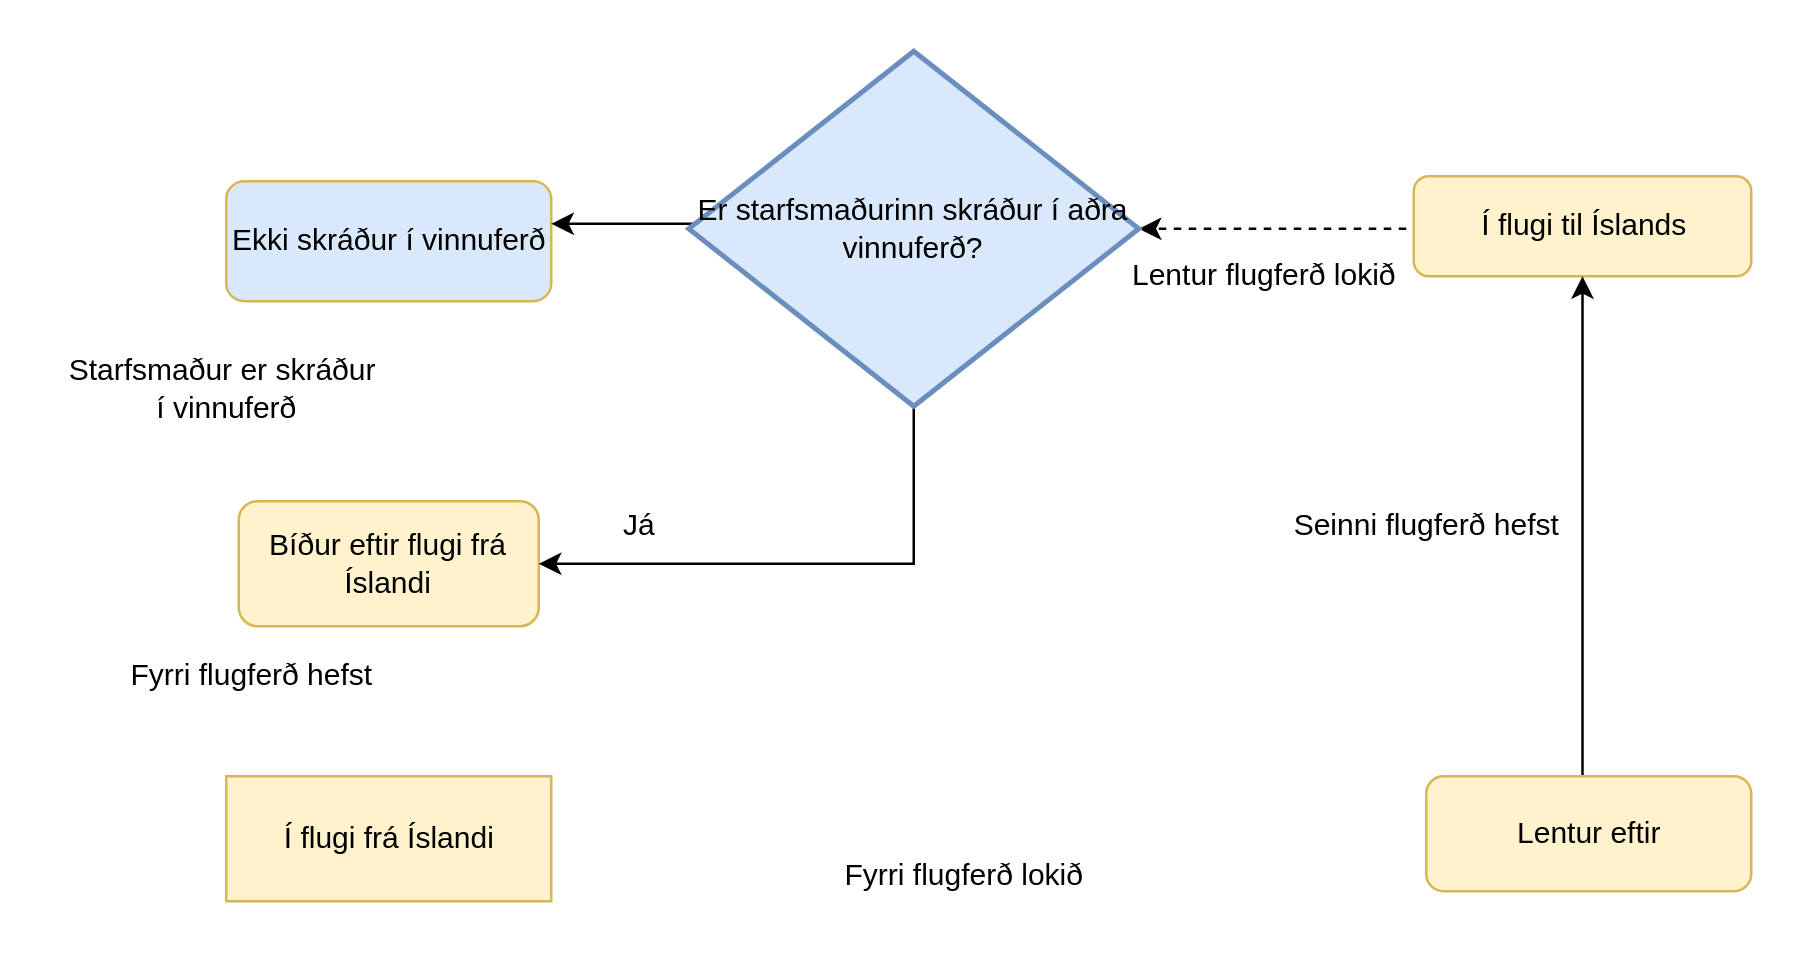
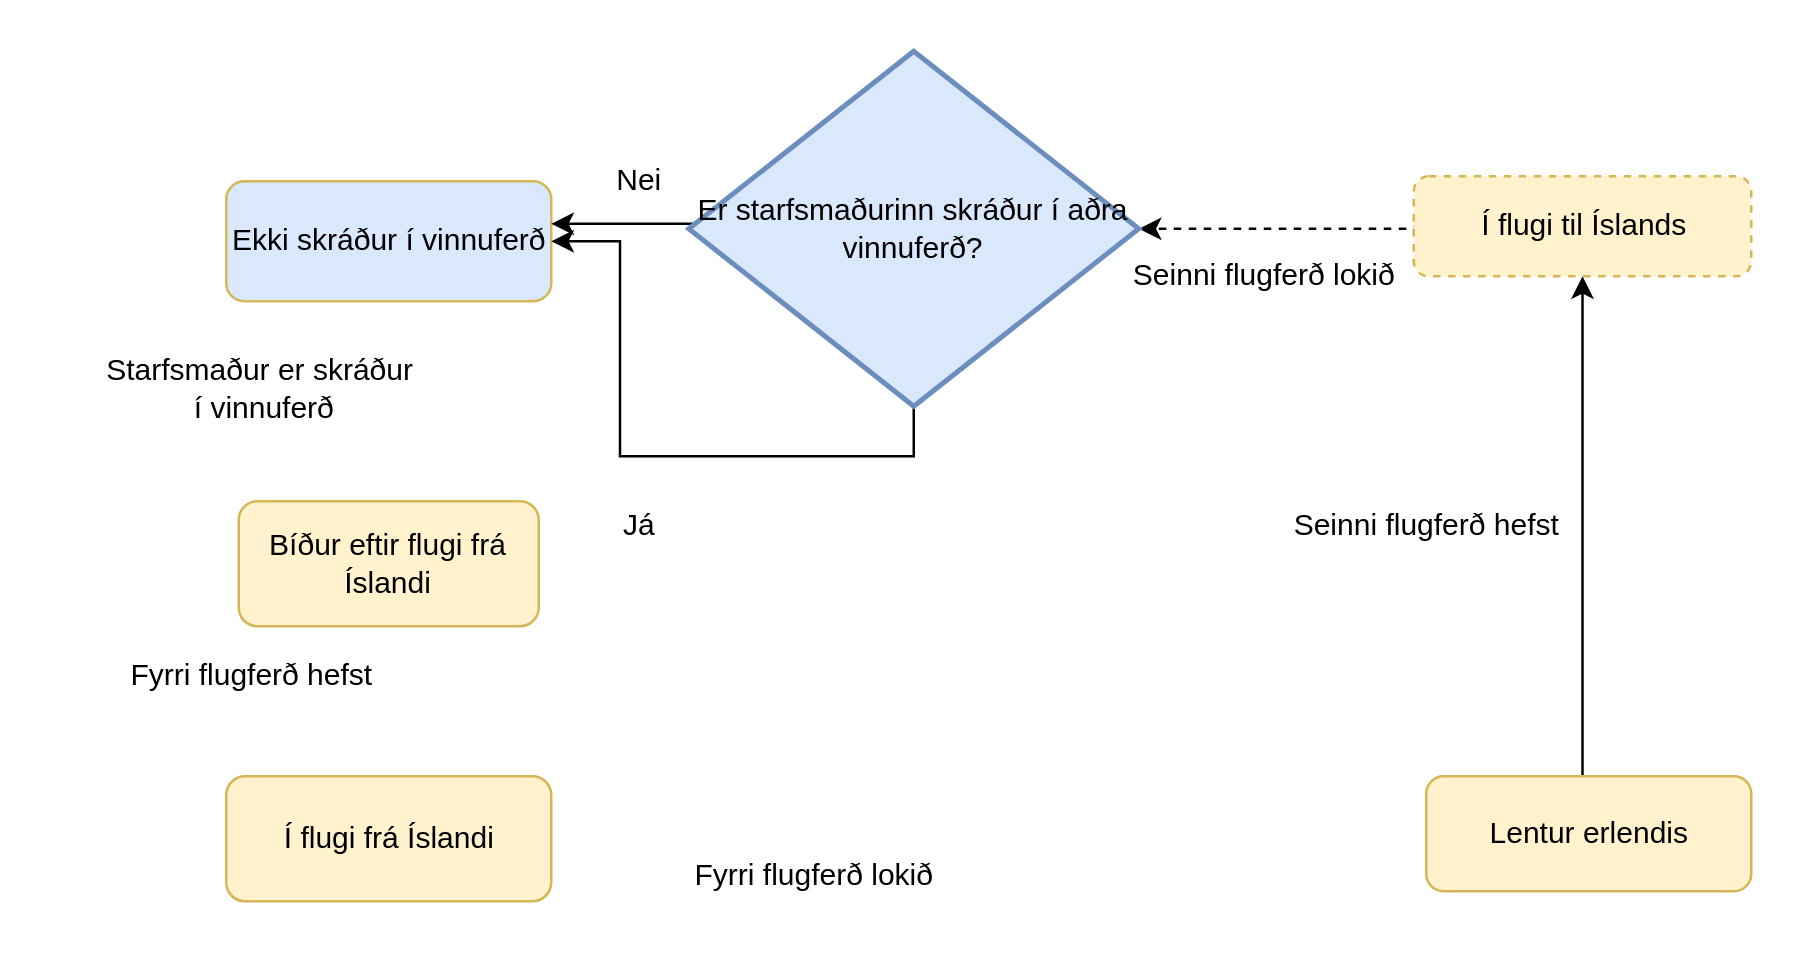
none -> (639, 181)
(1583, 226) -> (1583, 226)
(1265, 276) -> (1265, 276)
(226, 389) -> (264, 389)
(788, 564) -> (633, 456)
(1590, 834) -> (1590, 834)
(389, 839) -> (389, 839)
(964, 876) -> (814, 876)
